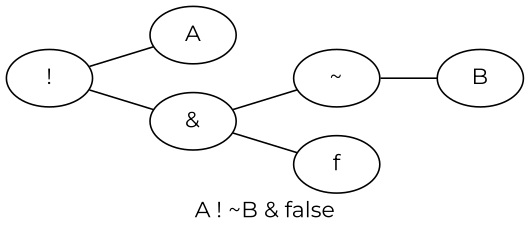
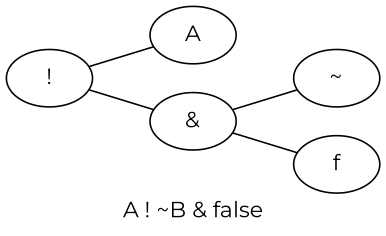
(480, 78) -> none
